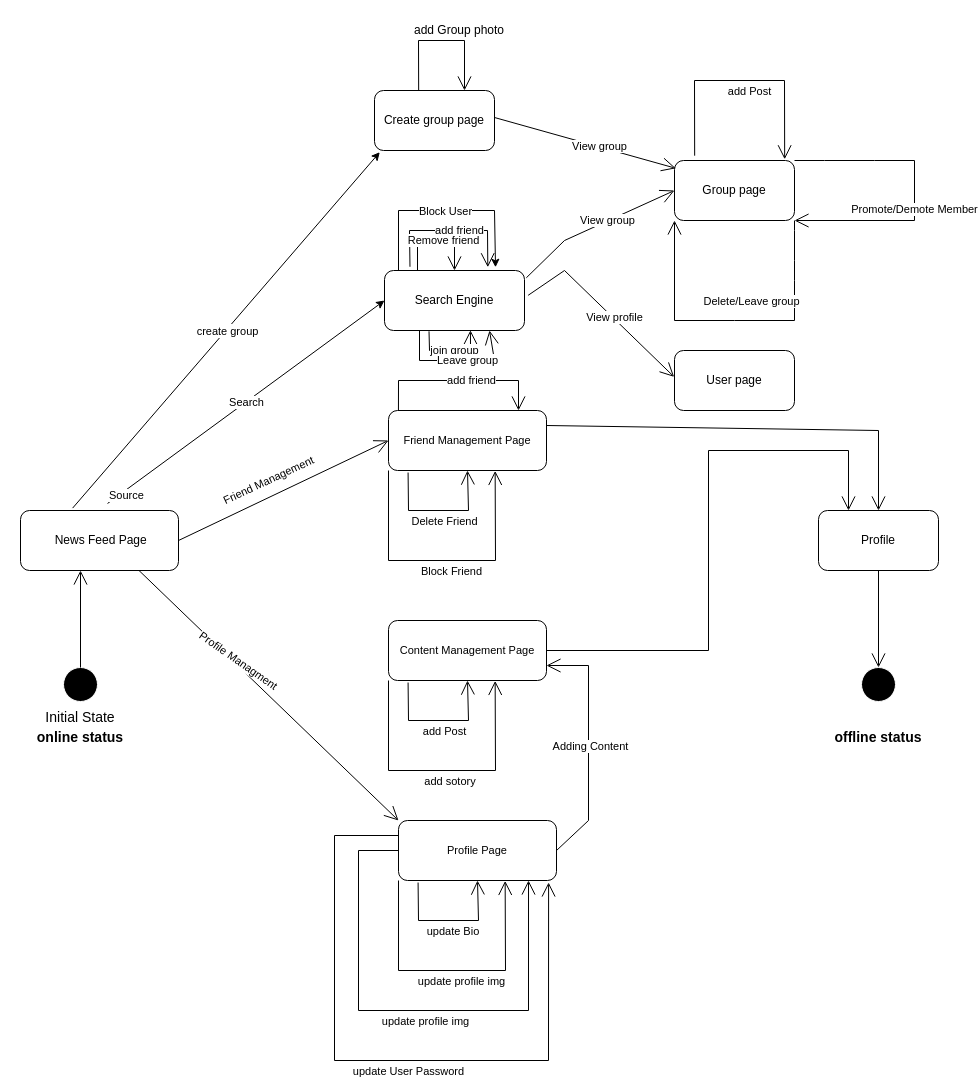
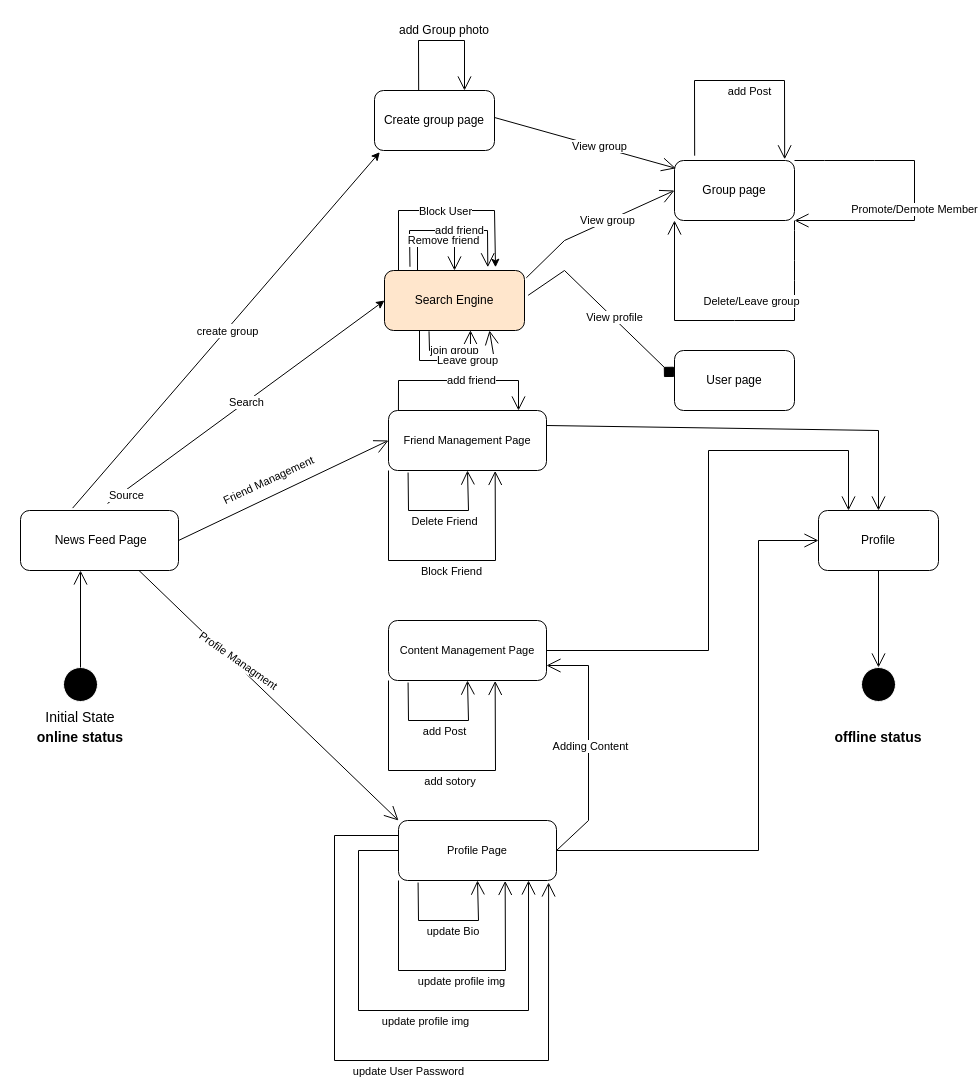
(460, 31) -> (445, 31)
(455, 301) -> (455, 301)
(667, 370) -> (664, 367)
none -> (759, 767)
